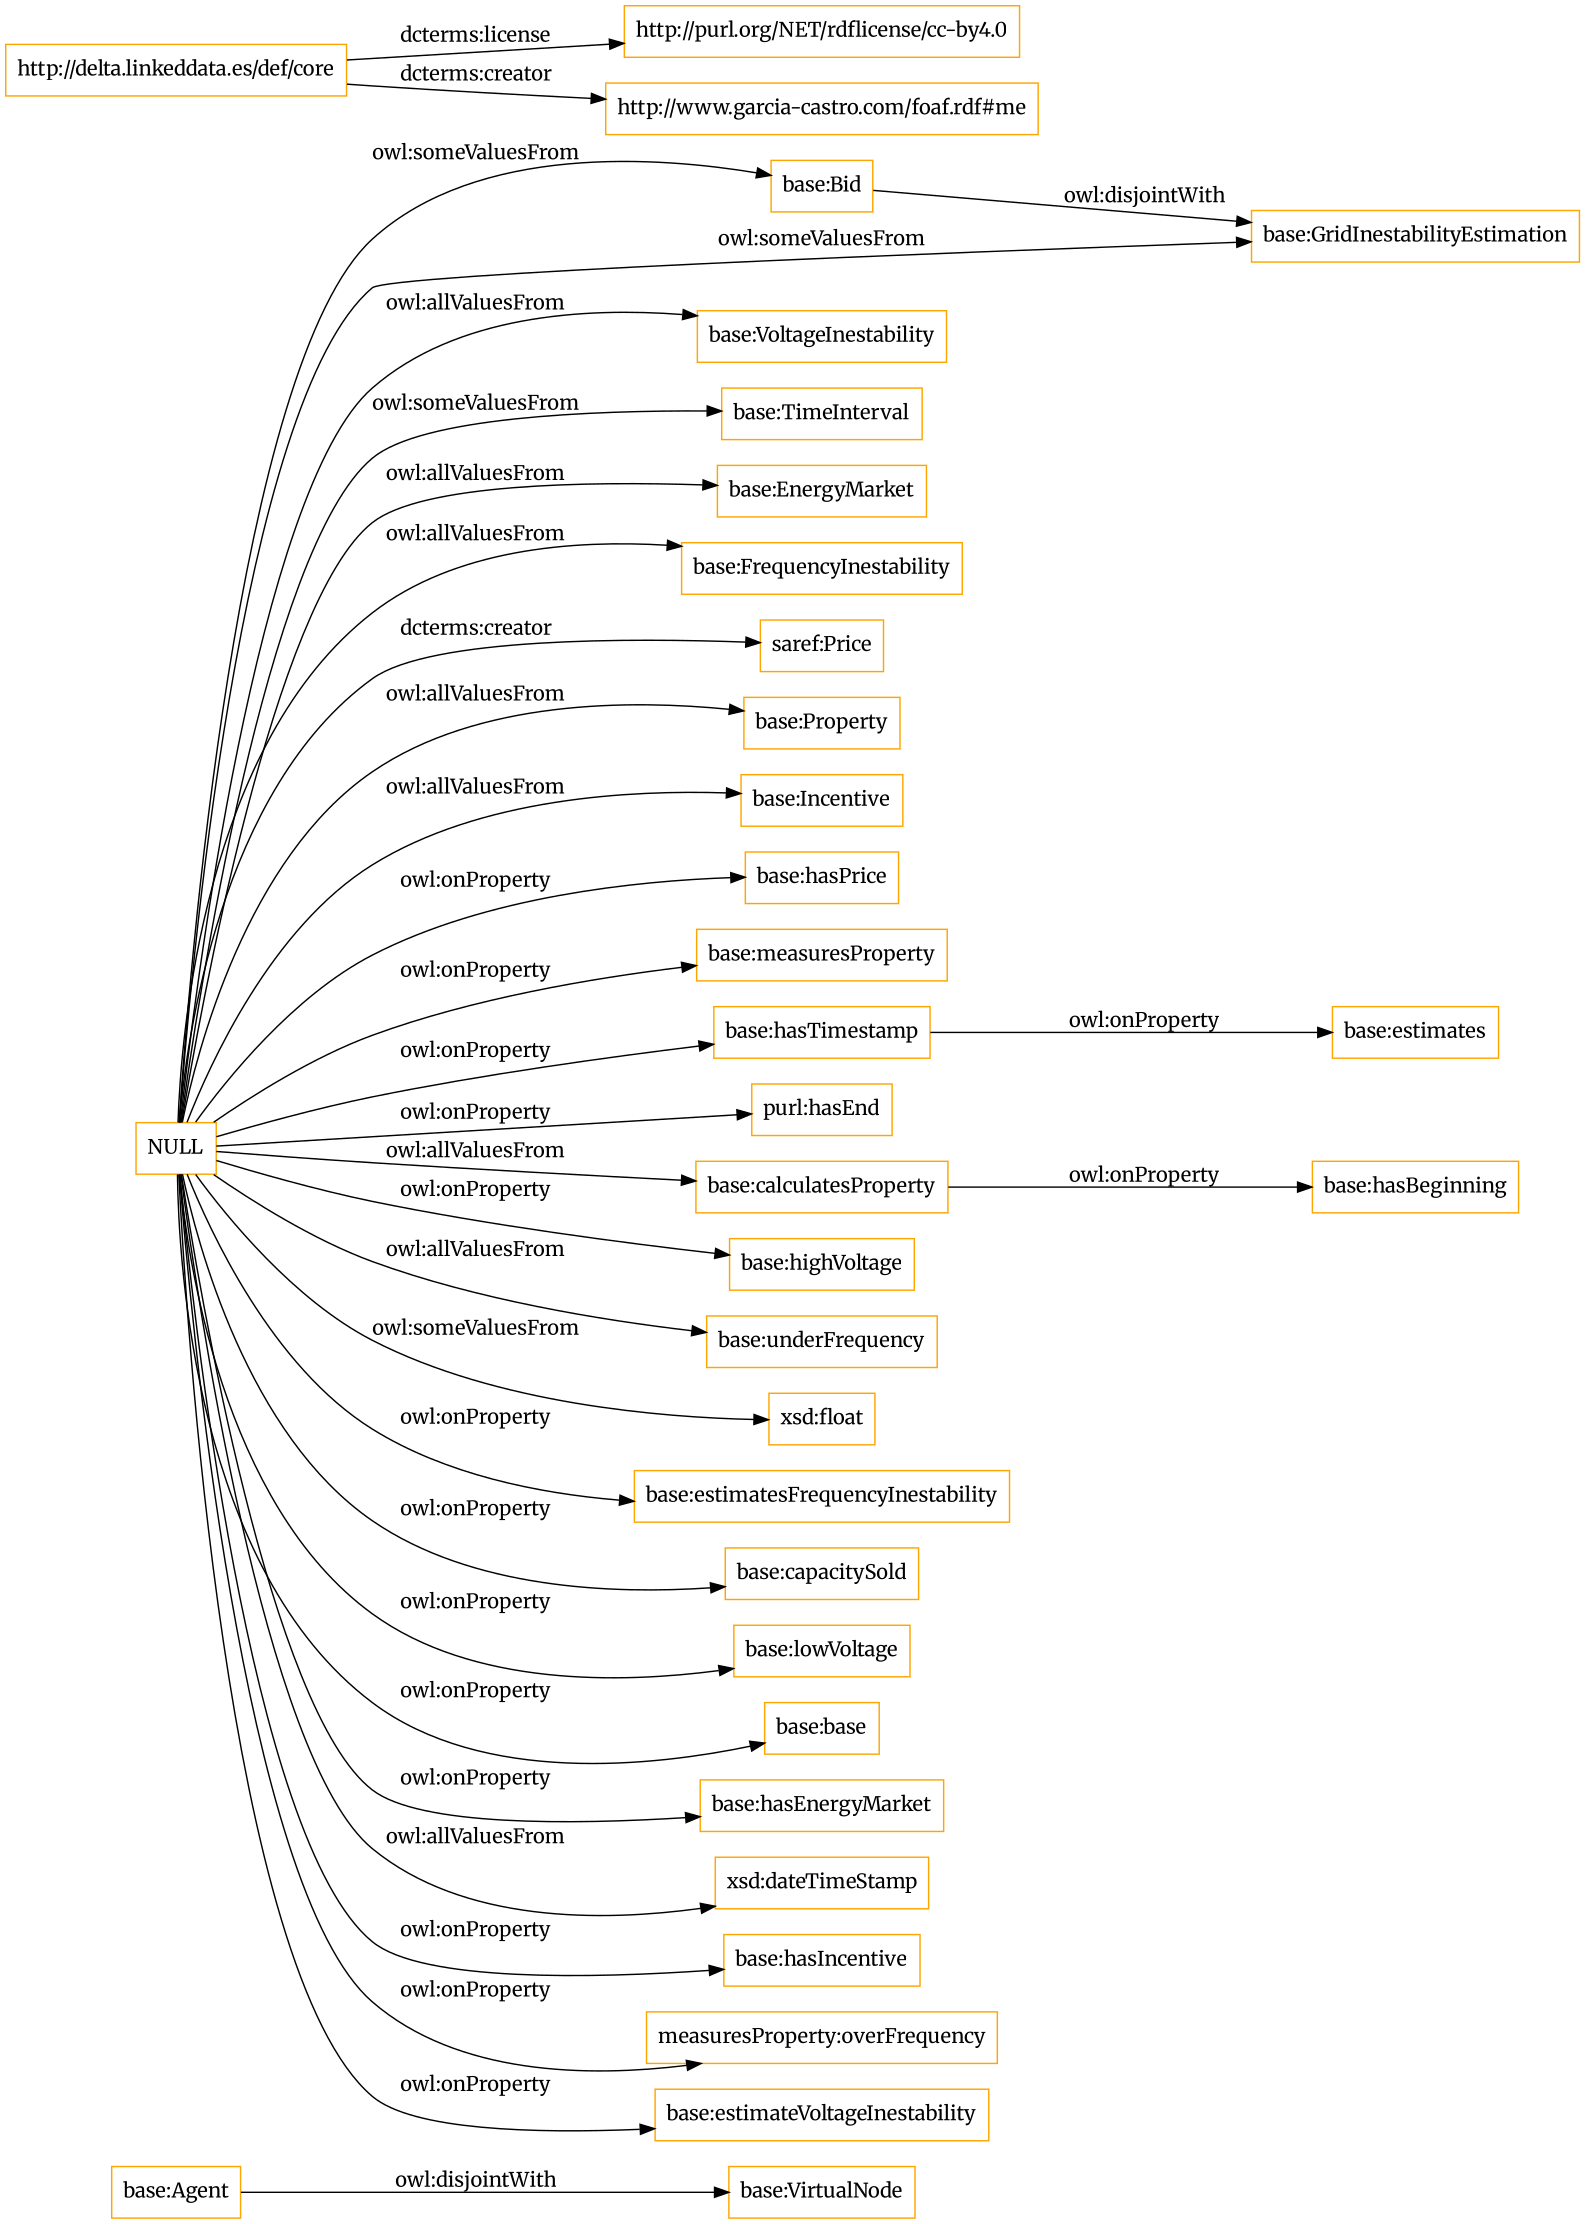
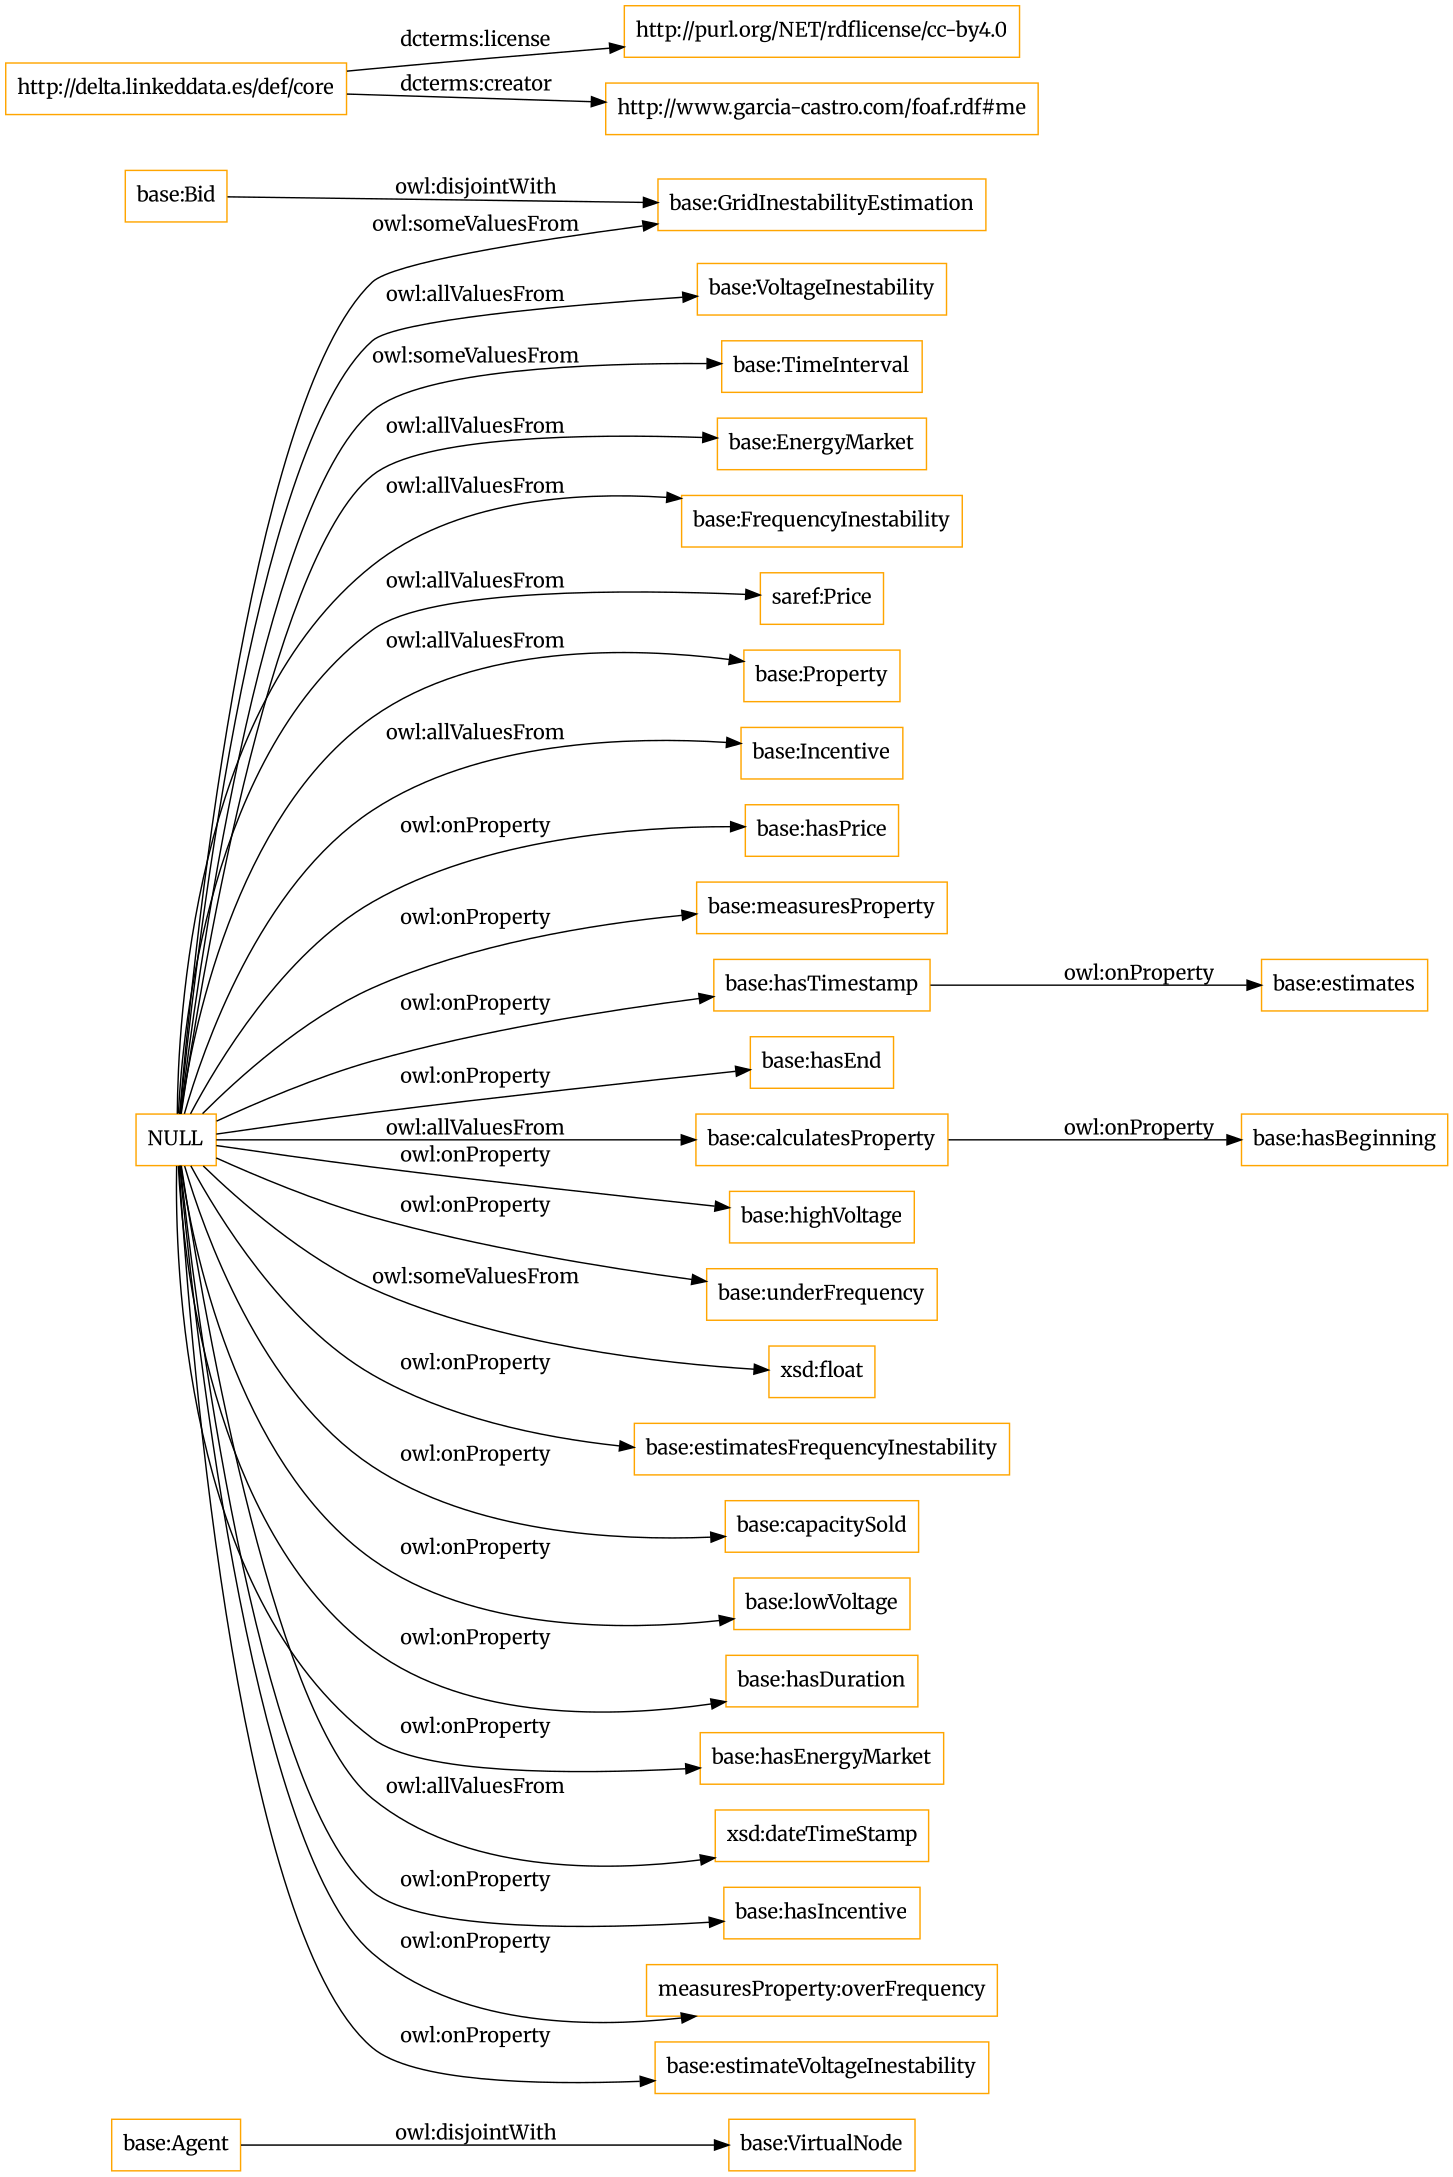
(271, 471) -> none
(476, 629) -> (476, 582)
(822, 1110) -> (822, 1063)
(476, 1251) -> (476, 1206)
(822, 1728) -> (822, 1681)
